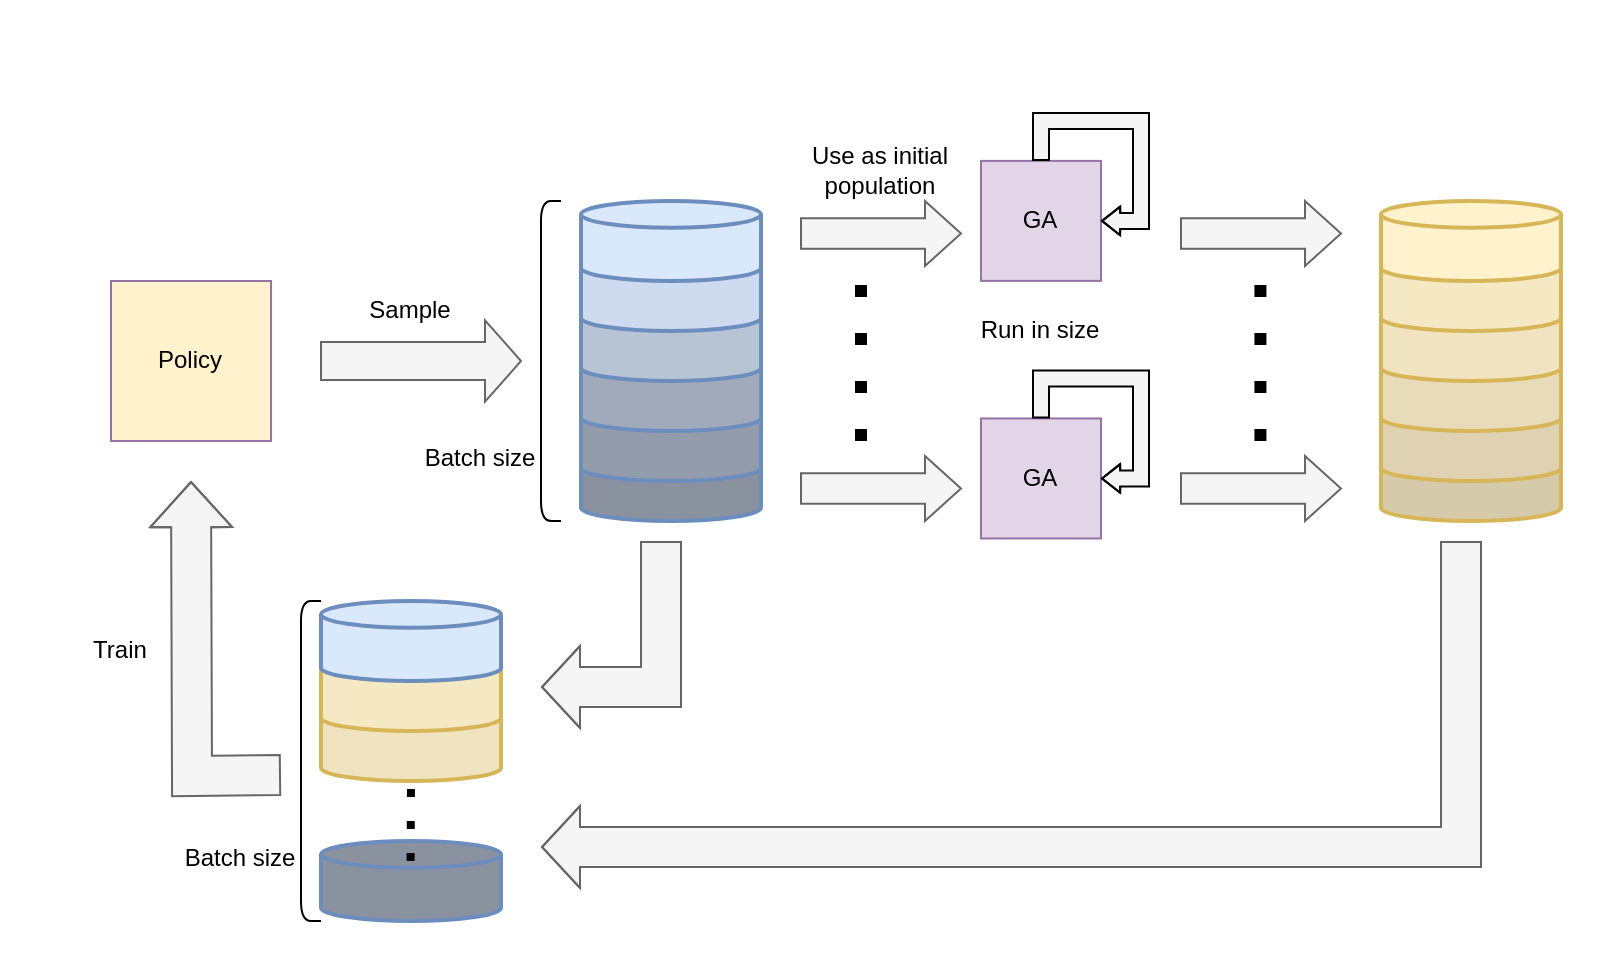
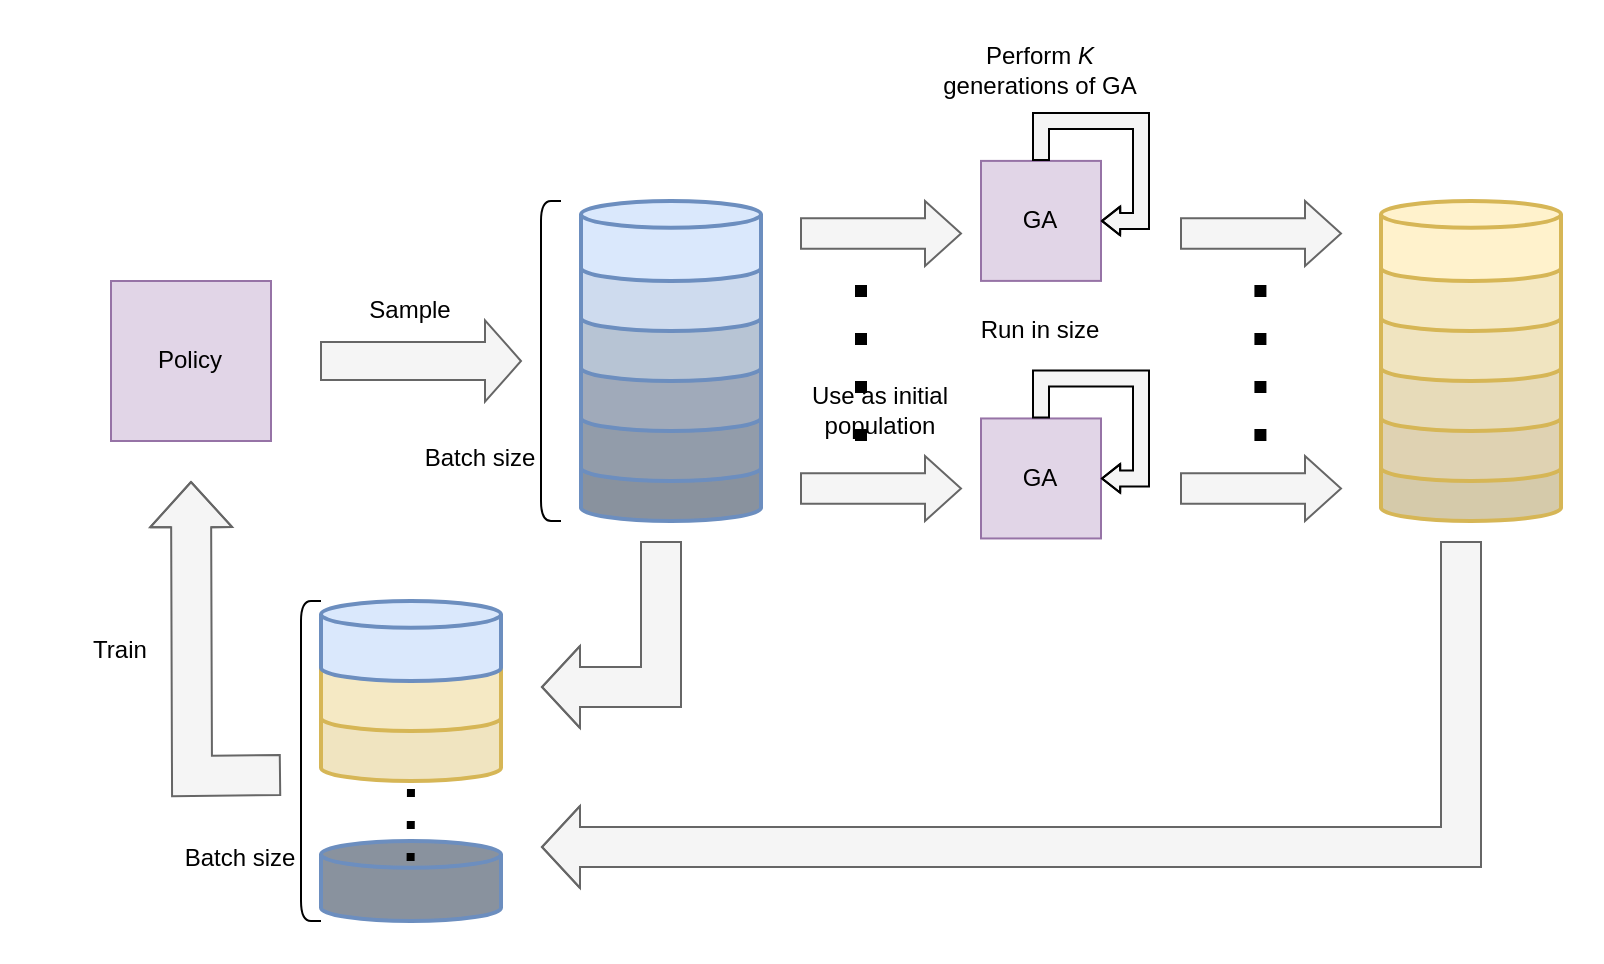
none -> (1041, 71)
(881, 171) -> (881, 411)
(191, 361) -> (191, 361)
